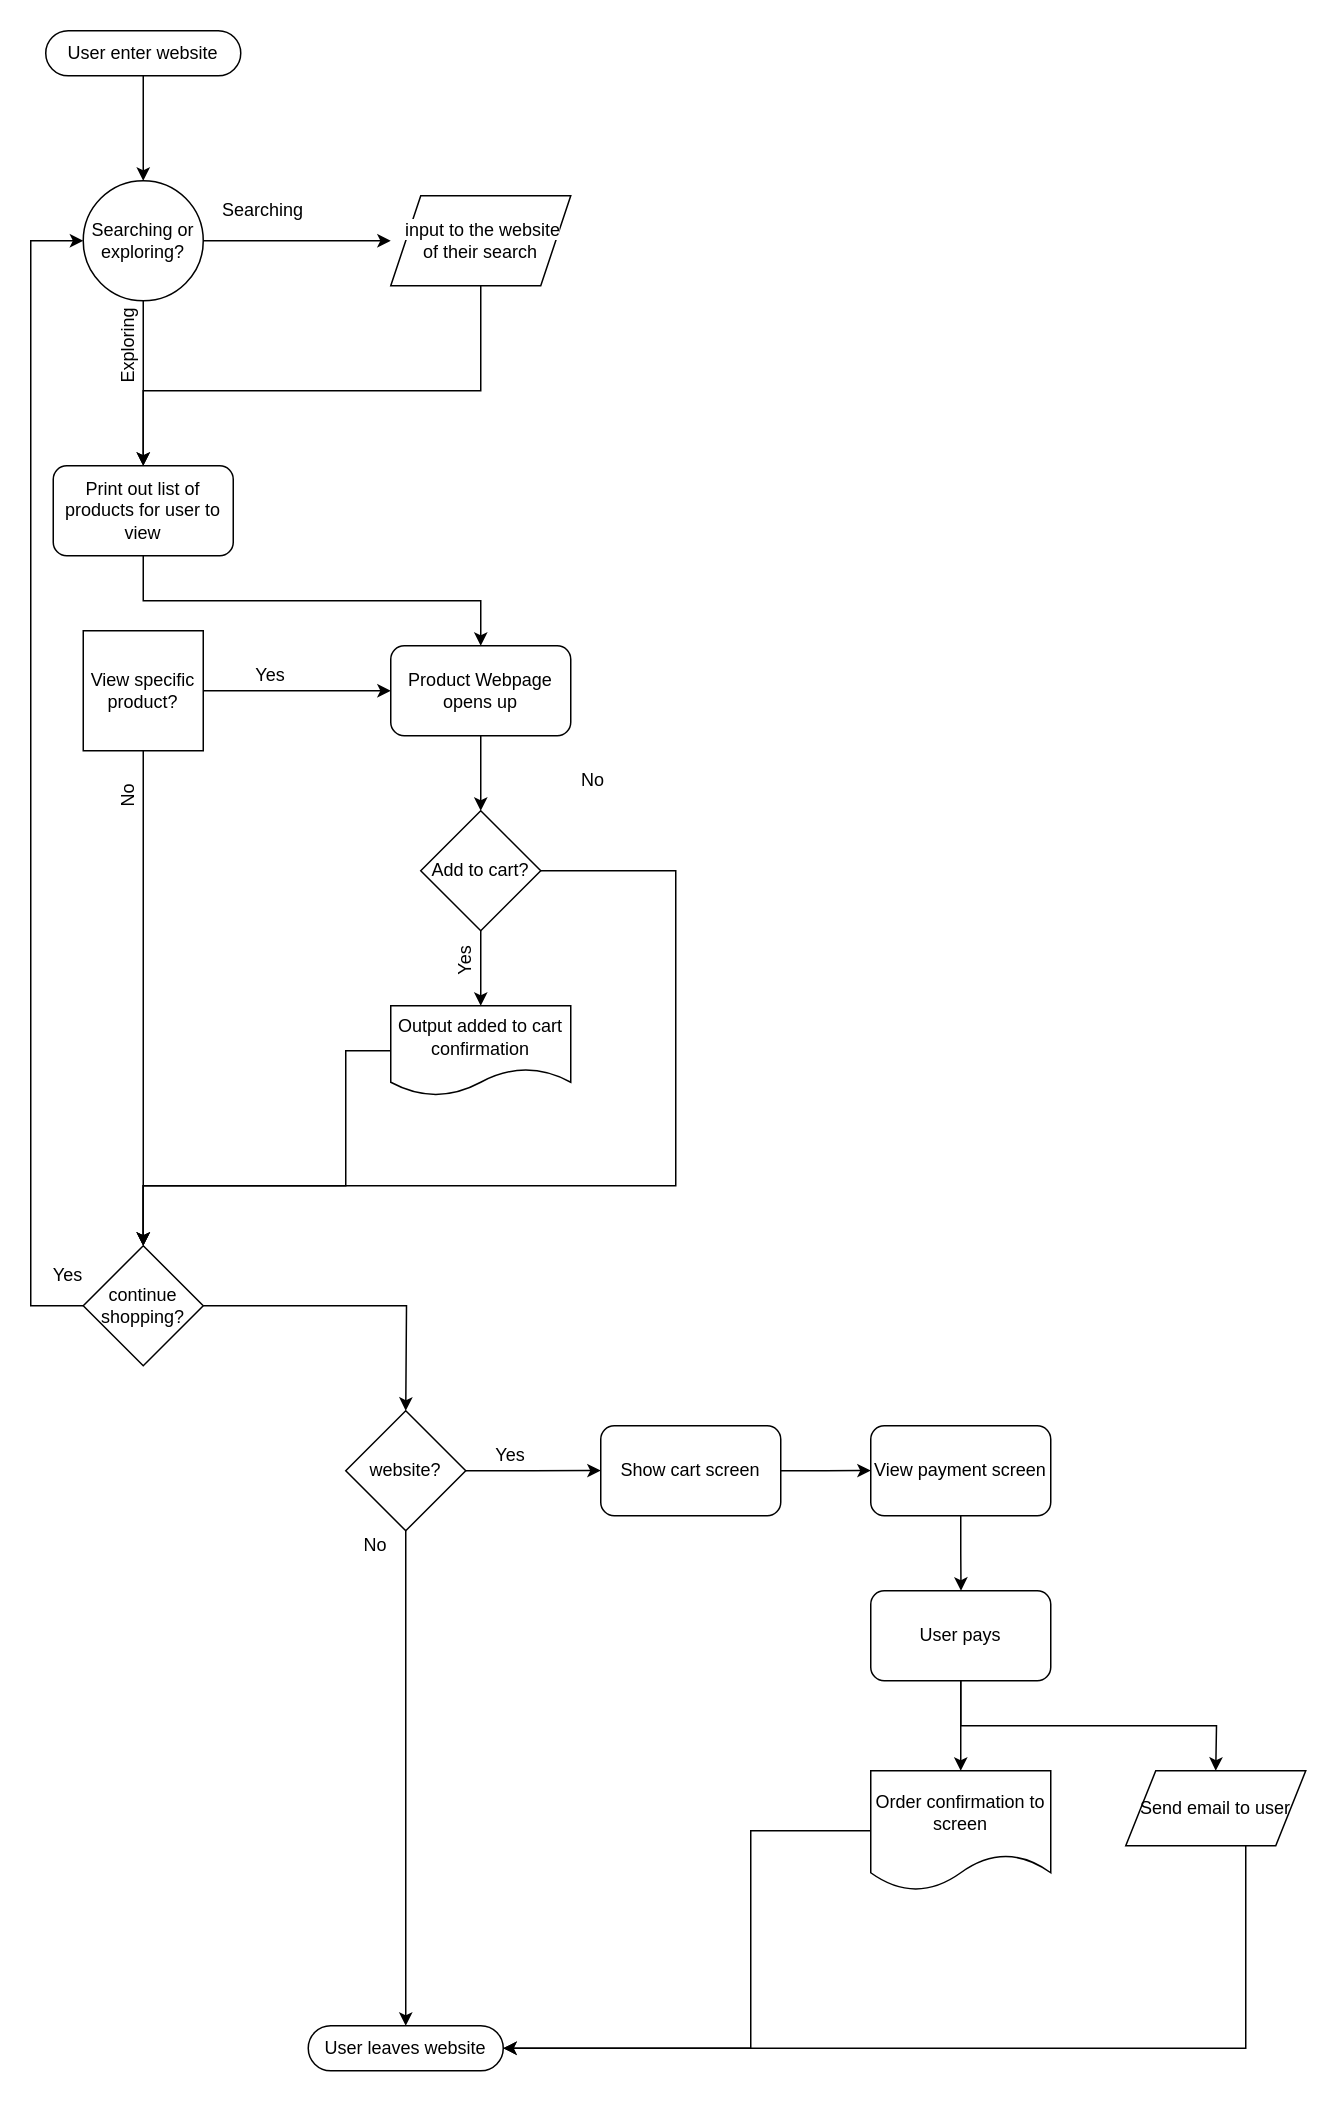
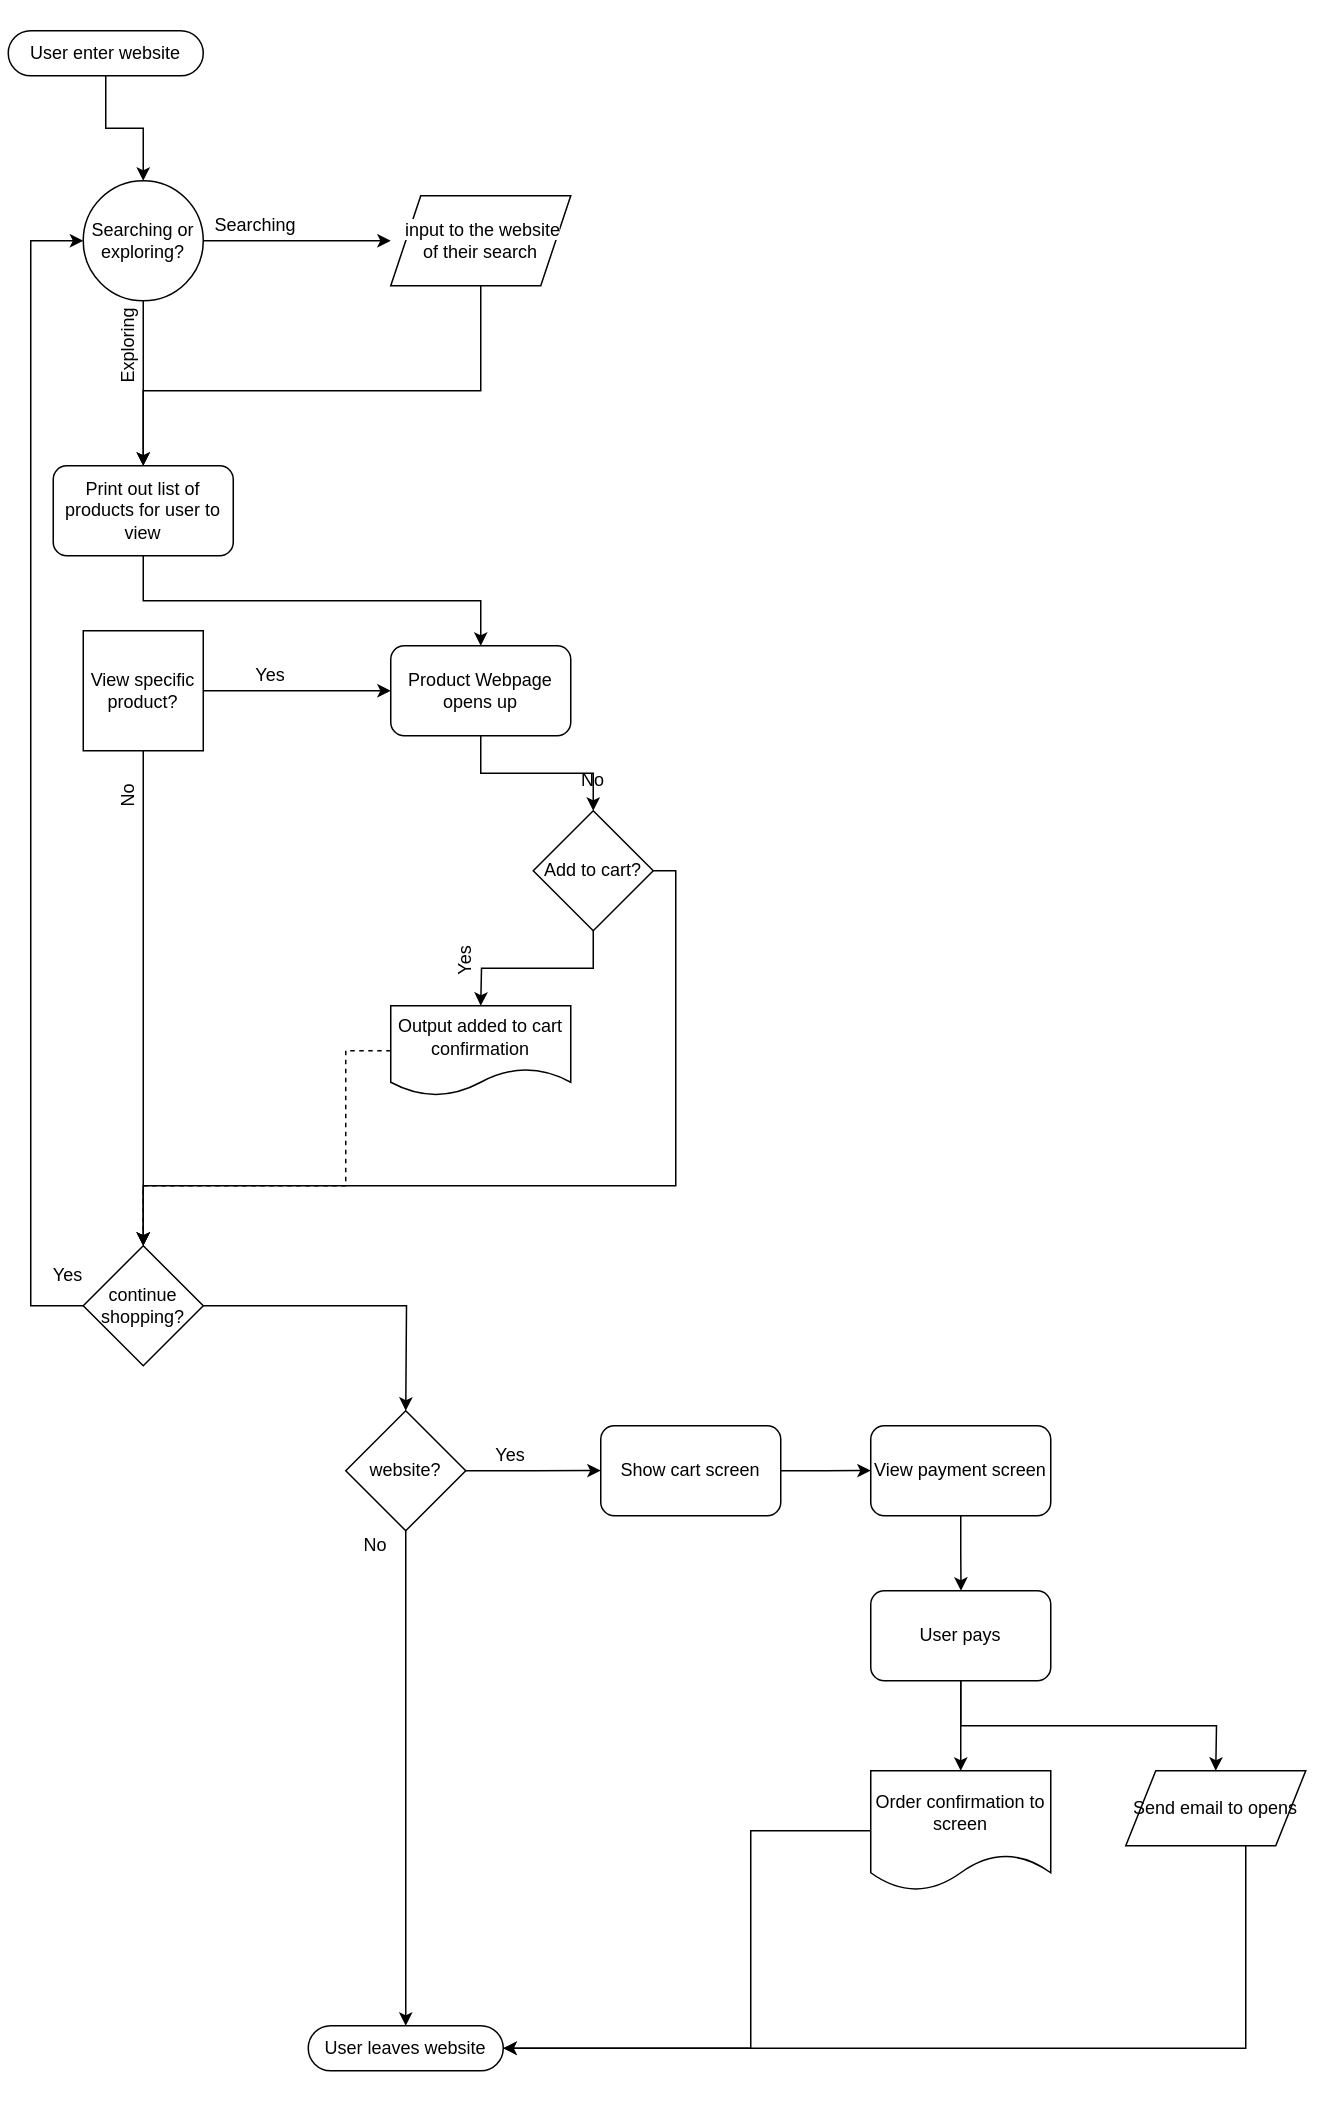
(143, 53) -> (106, 53)
(263, 211) -> (256, 226)
(481, 871) -> (593, 871)
(346, 1096) -> (346, 1096)
(1216, 1808) -> (1216, 1808)
